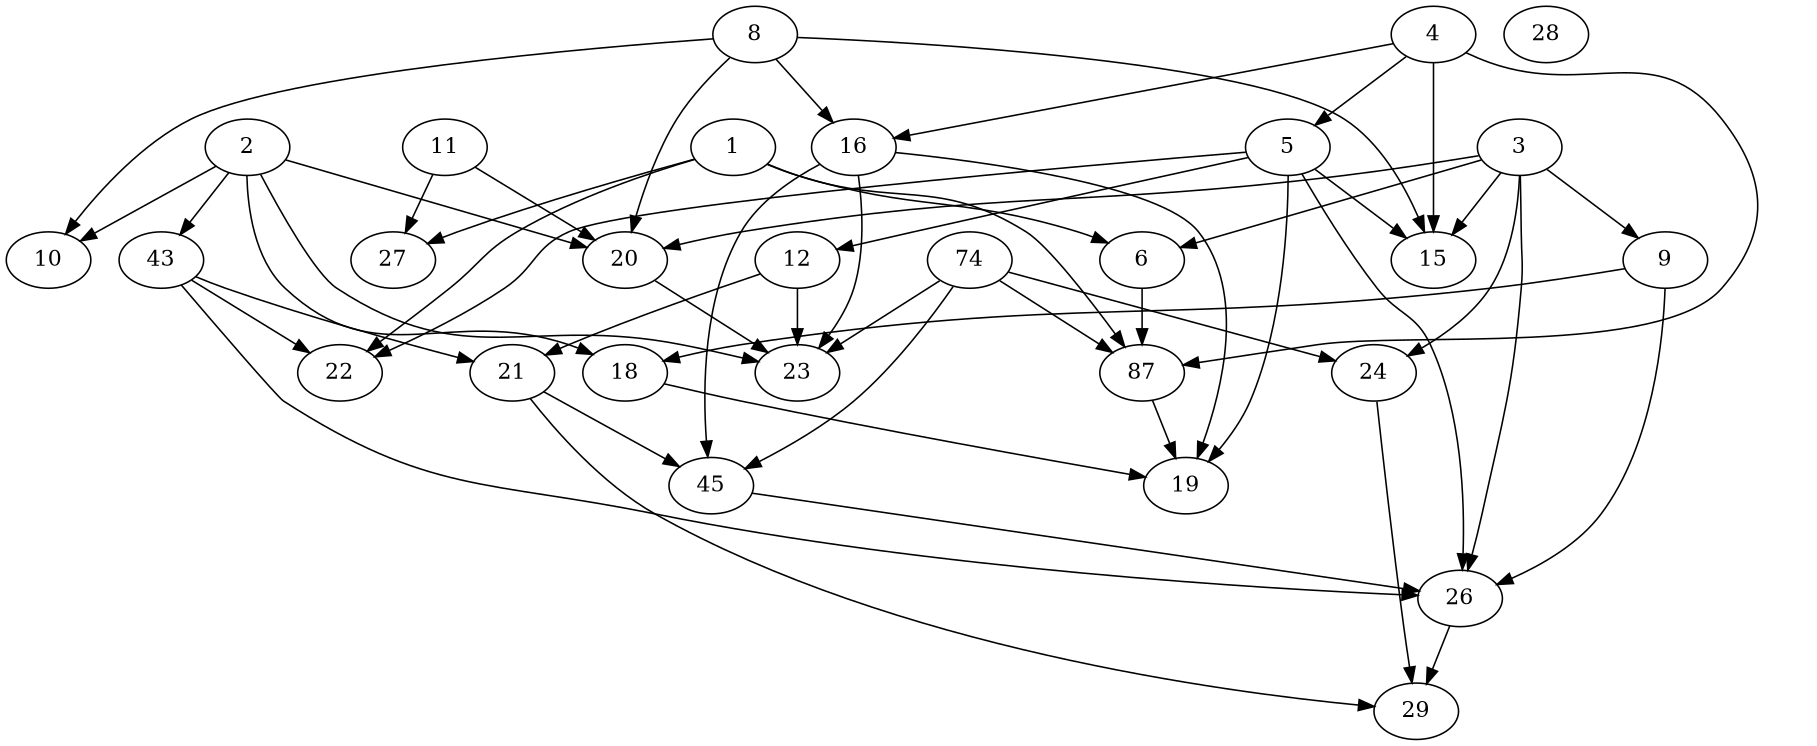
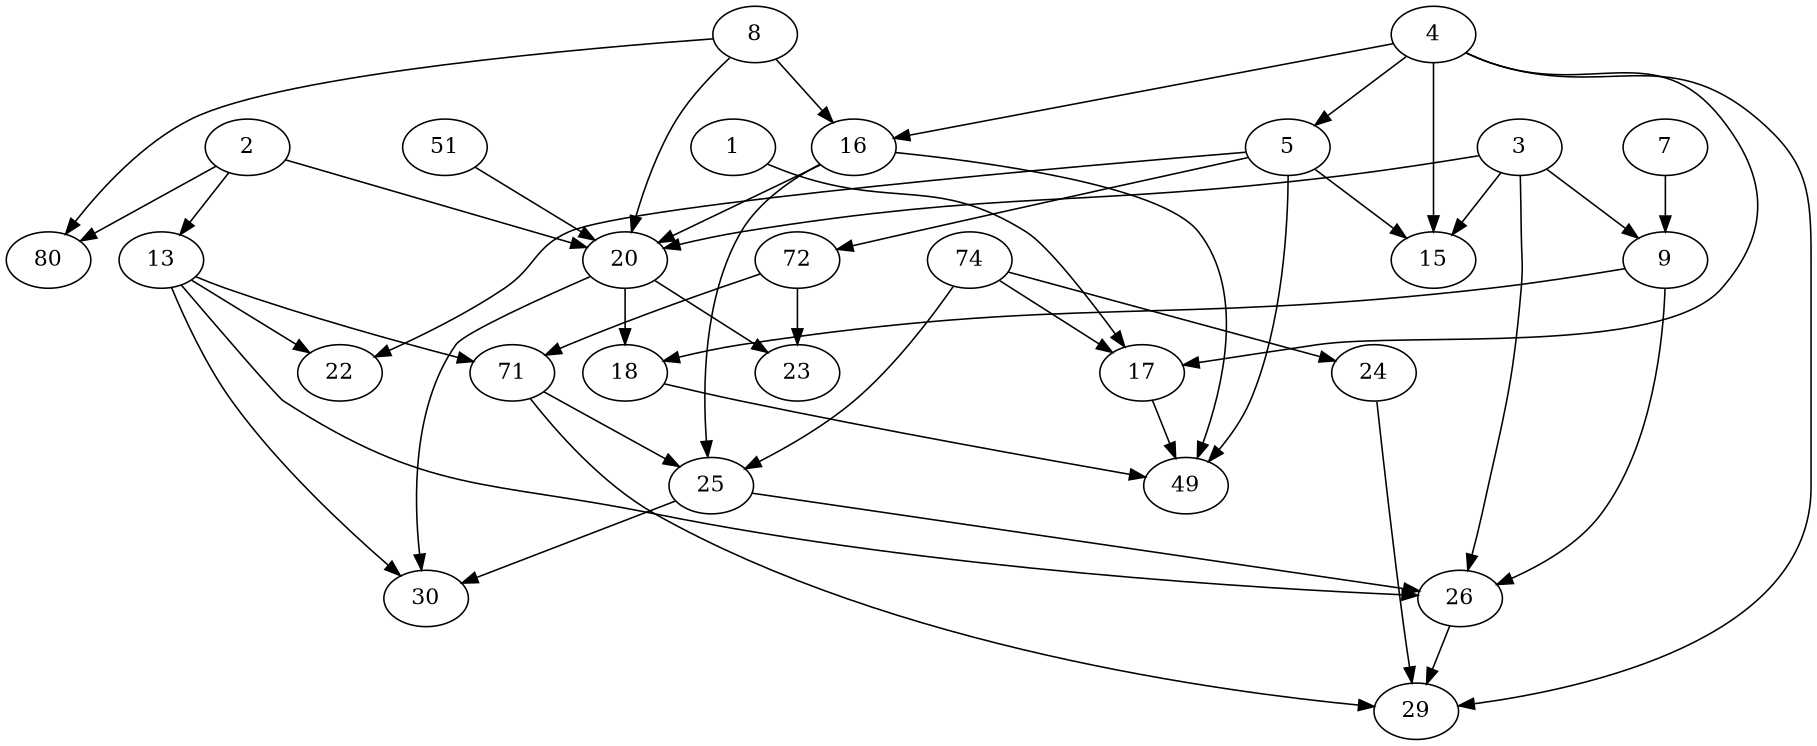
(1546, 34) -> none
(1136, 65) -> none
(445, 147) -> (445, 147)
none -> (1665, 147)
(540, 219) -> none
(860, 259) -> (717, 214)
(49, 260) -> (49, 260)
(161, 260) -> (161, 260)
(393, 260) -> none
(797, 260) -> (797, 260)
(1142, 260) -> none
(1497, 277) -> none
(299, 299) -> (625, 309)
(890, 312) -> none
(387, 315) -> none
(1434, 354) -> none
none -> (1811, 358)
(512, 373) -> (512, 373)
(1142, 373) -> (1142, 373)
(711, 486) -> (711, 486)
(1186, 486) -> (1186, 486)
none -> (426, 598)
